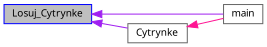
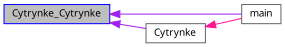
(48, 14) -> (57, 14)
